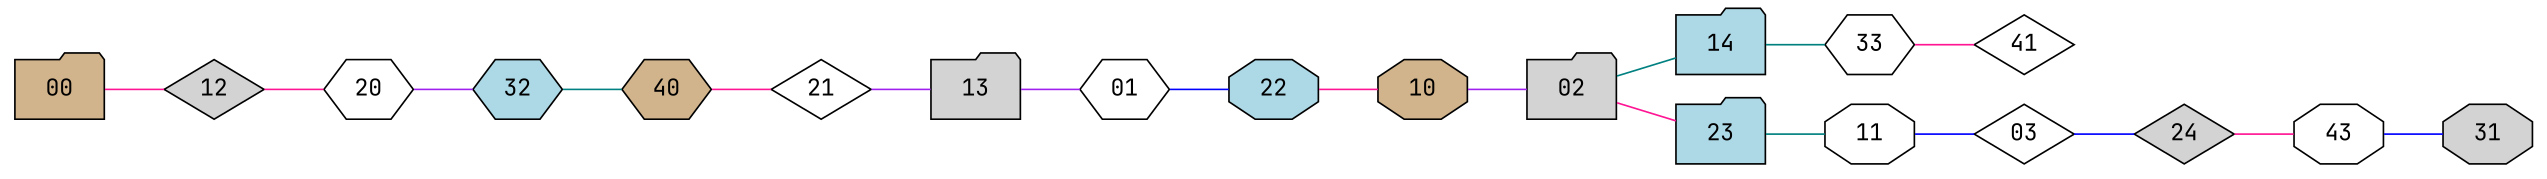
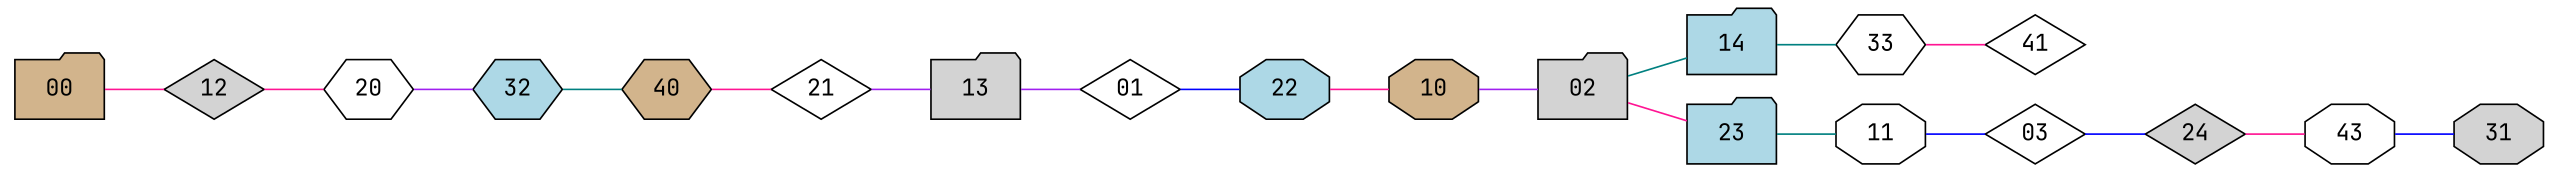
(1125, 89) -> (1130, 89)
